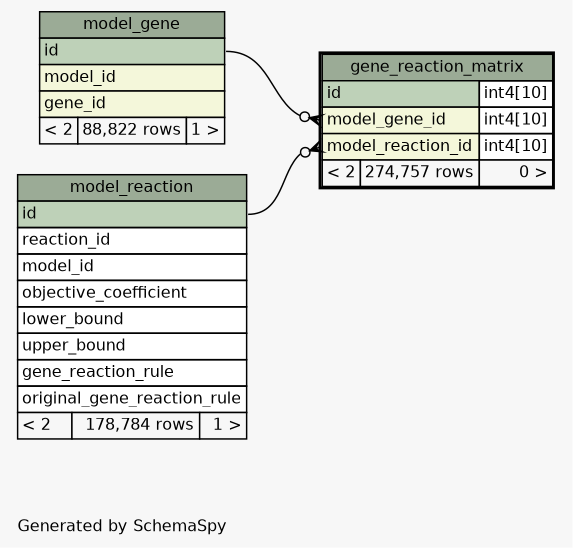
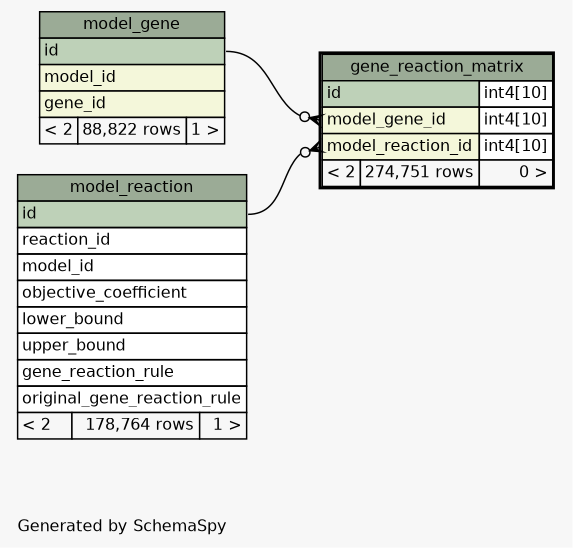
(420, 172) -> (420, 172)
(140, 425) -> (140, 425)
